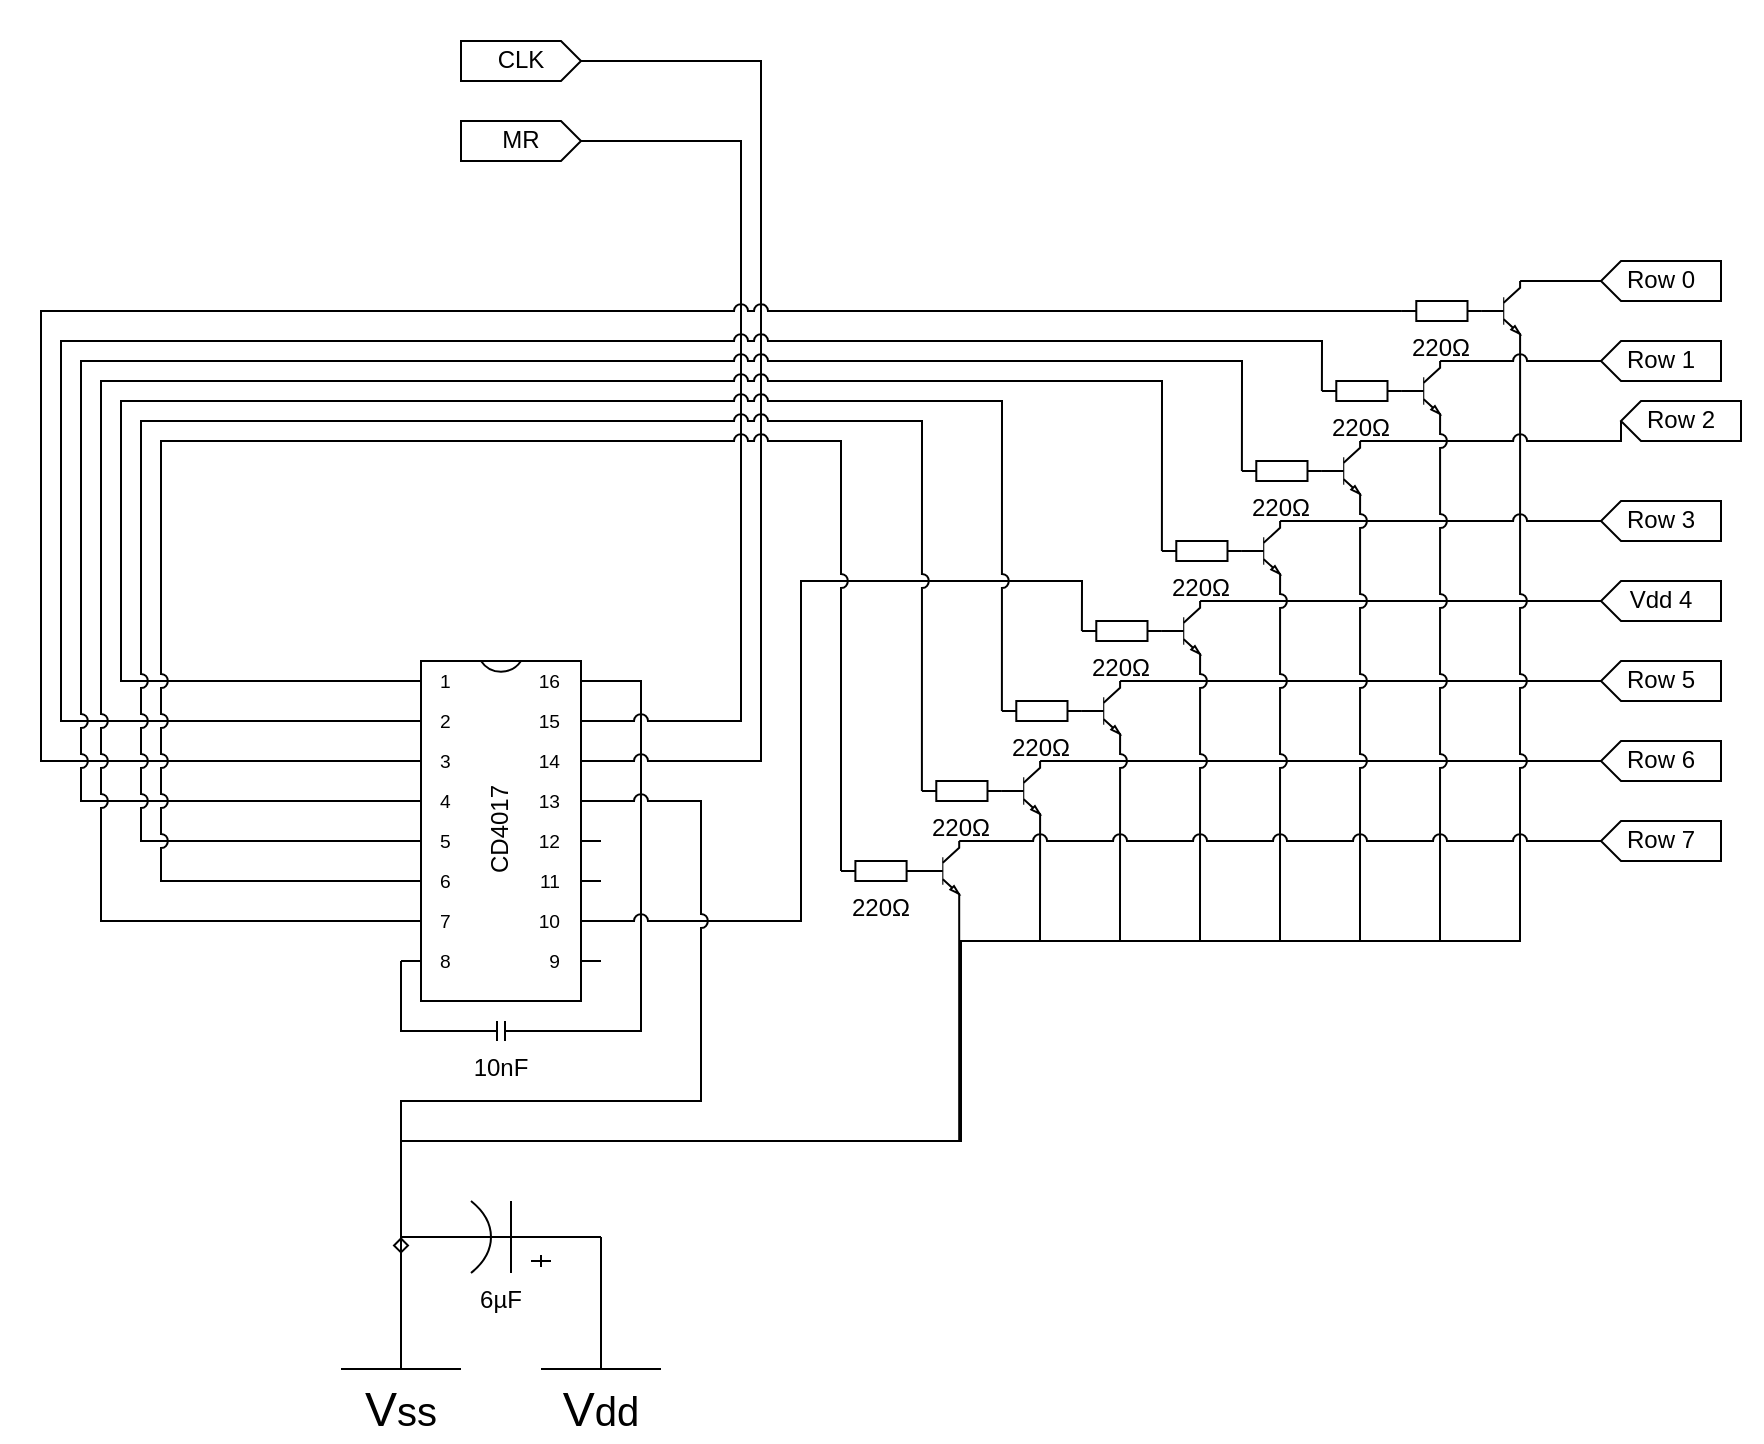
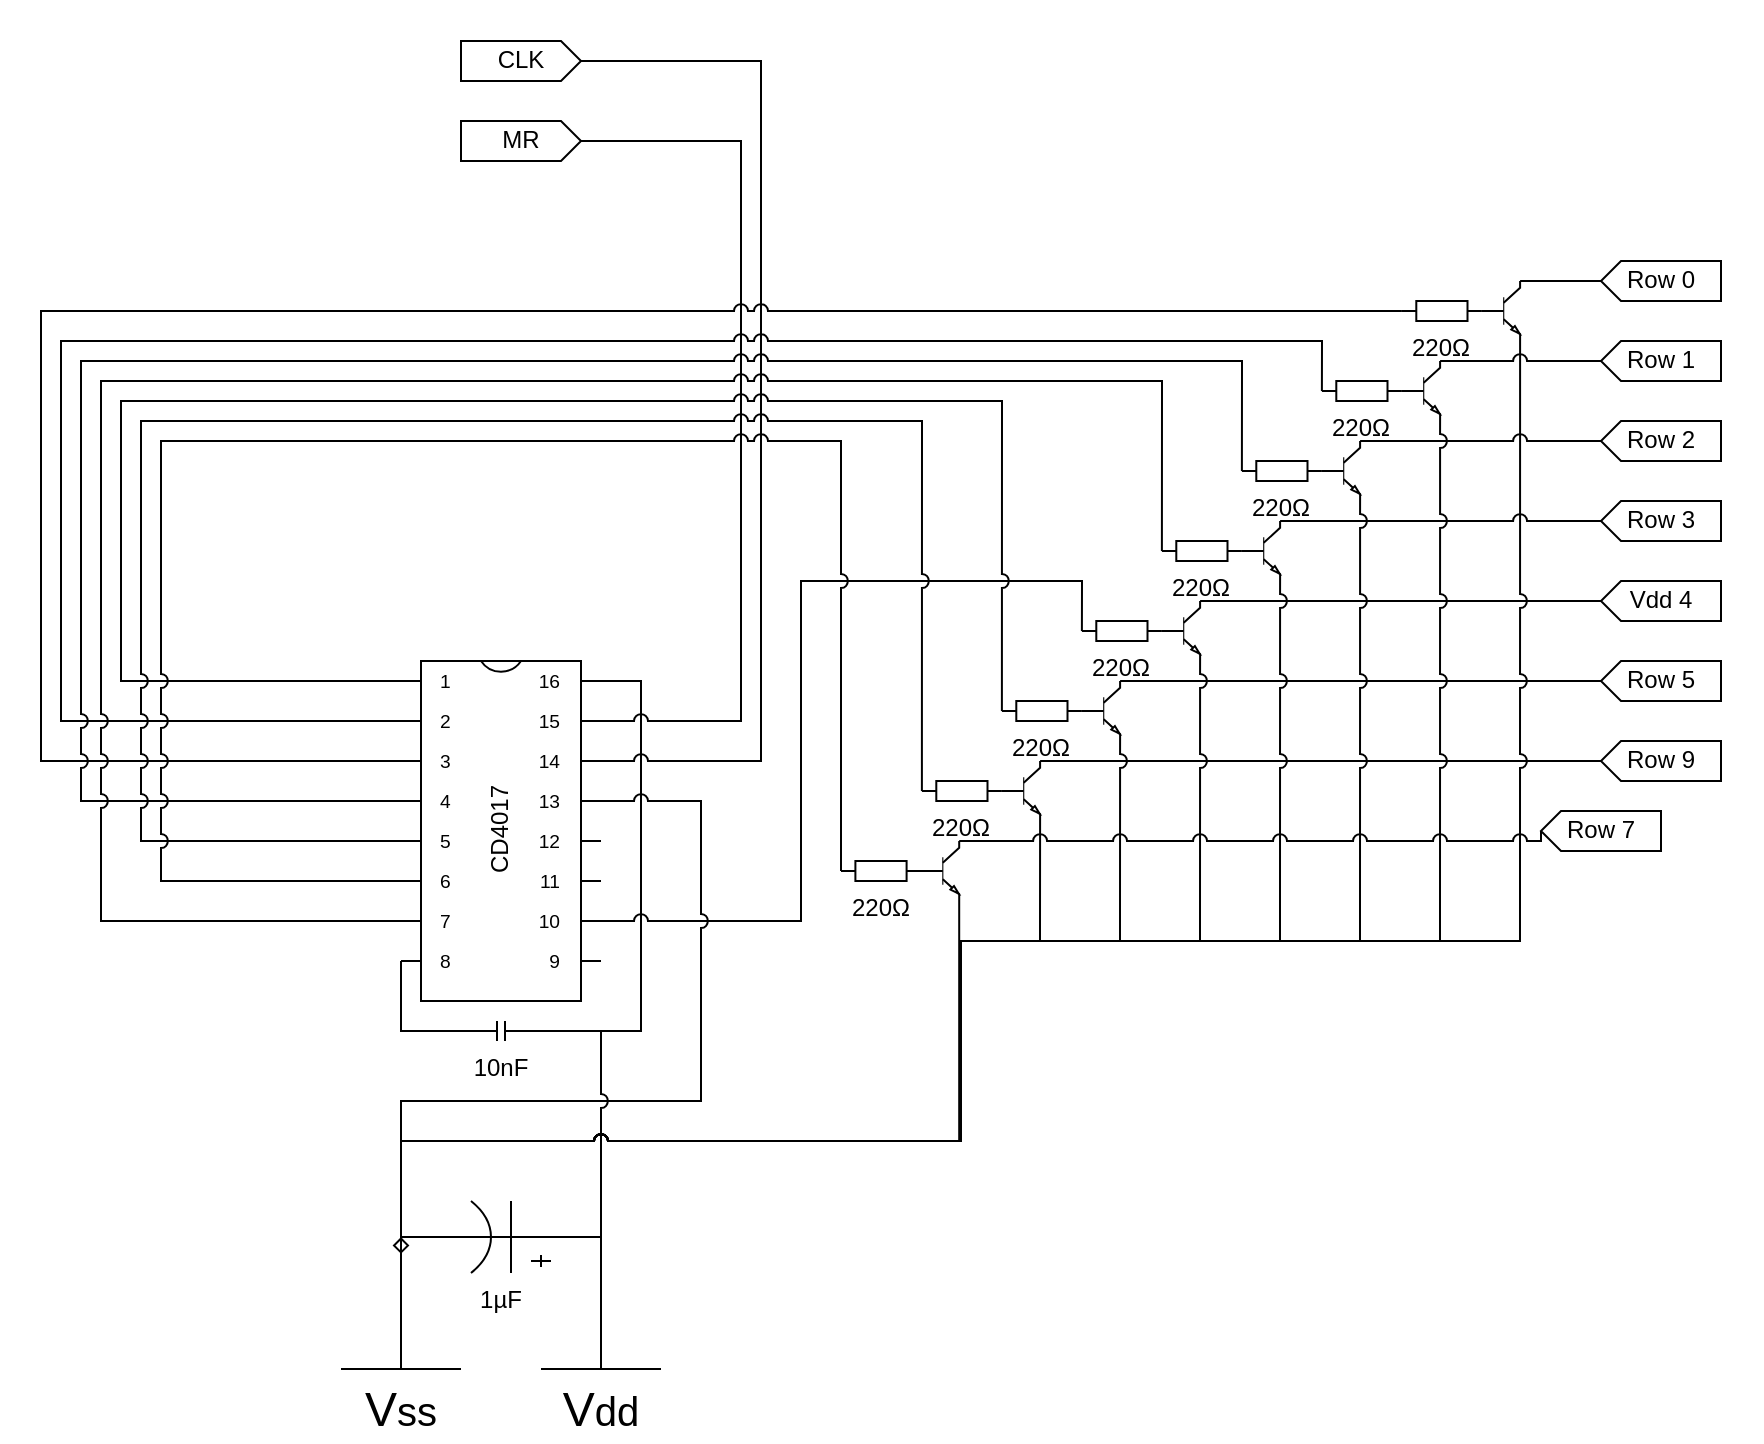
(1681, 421) -> (1661, 441)
(1662, 761) -> (1662, 761)
(1661, 841) -> (1601, 831)
none -> (601, 1130)
(502, 1301) -> (502, 1301)
